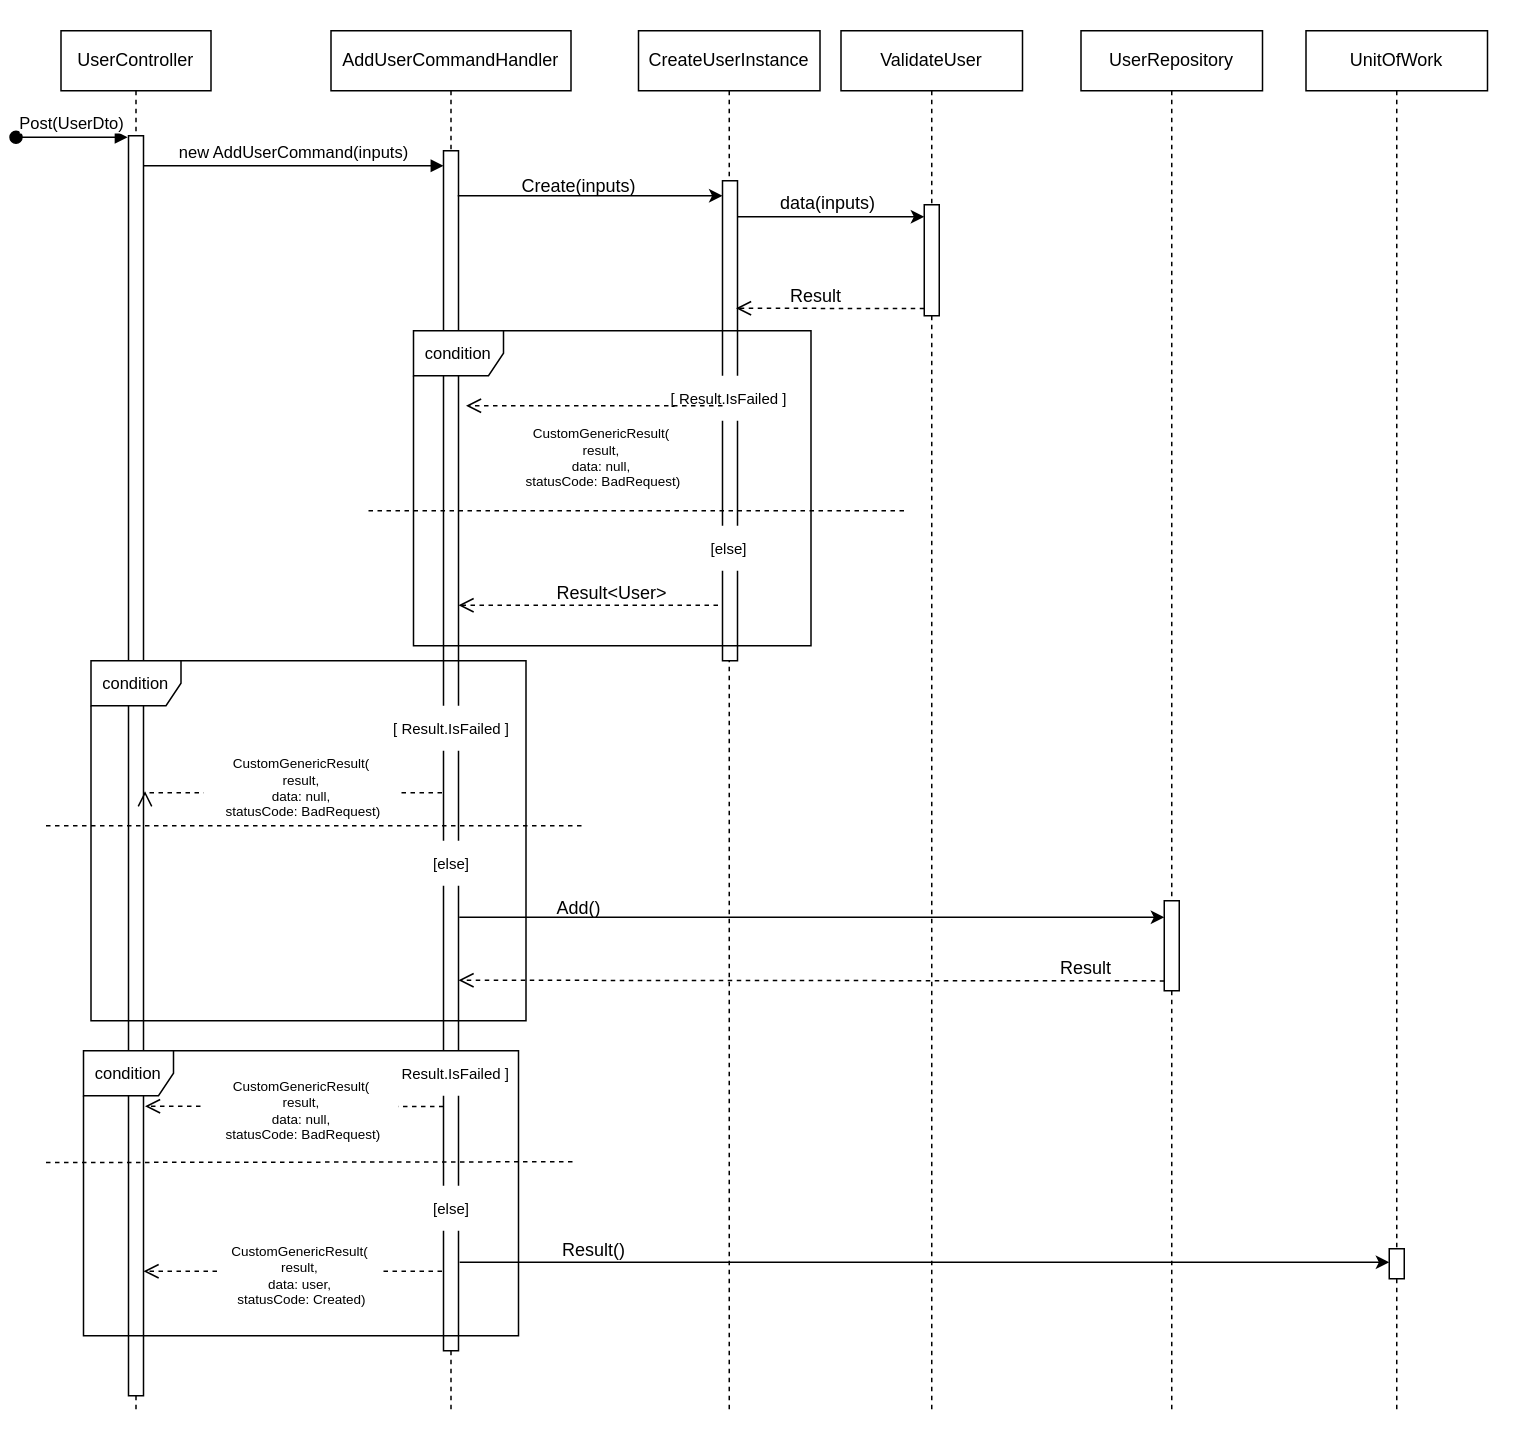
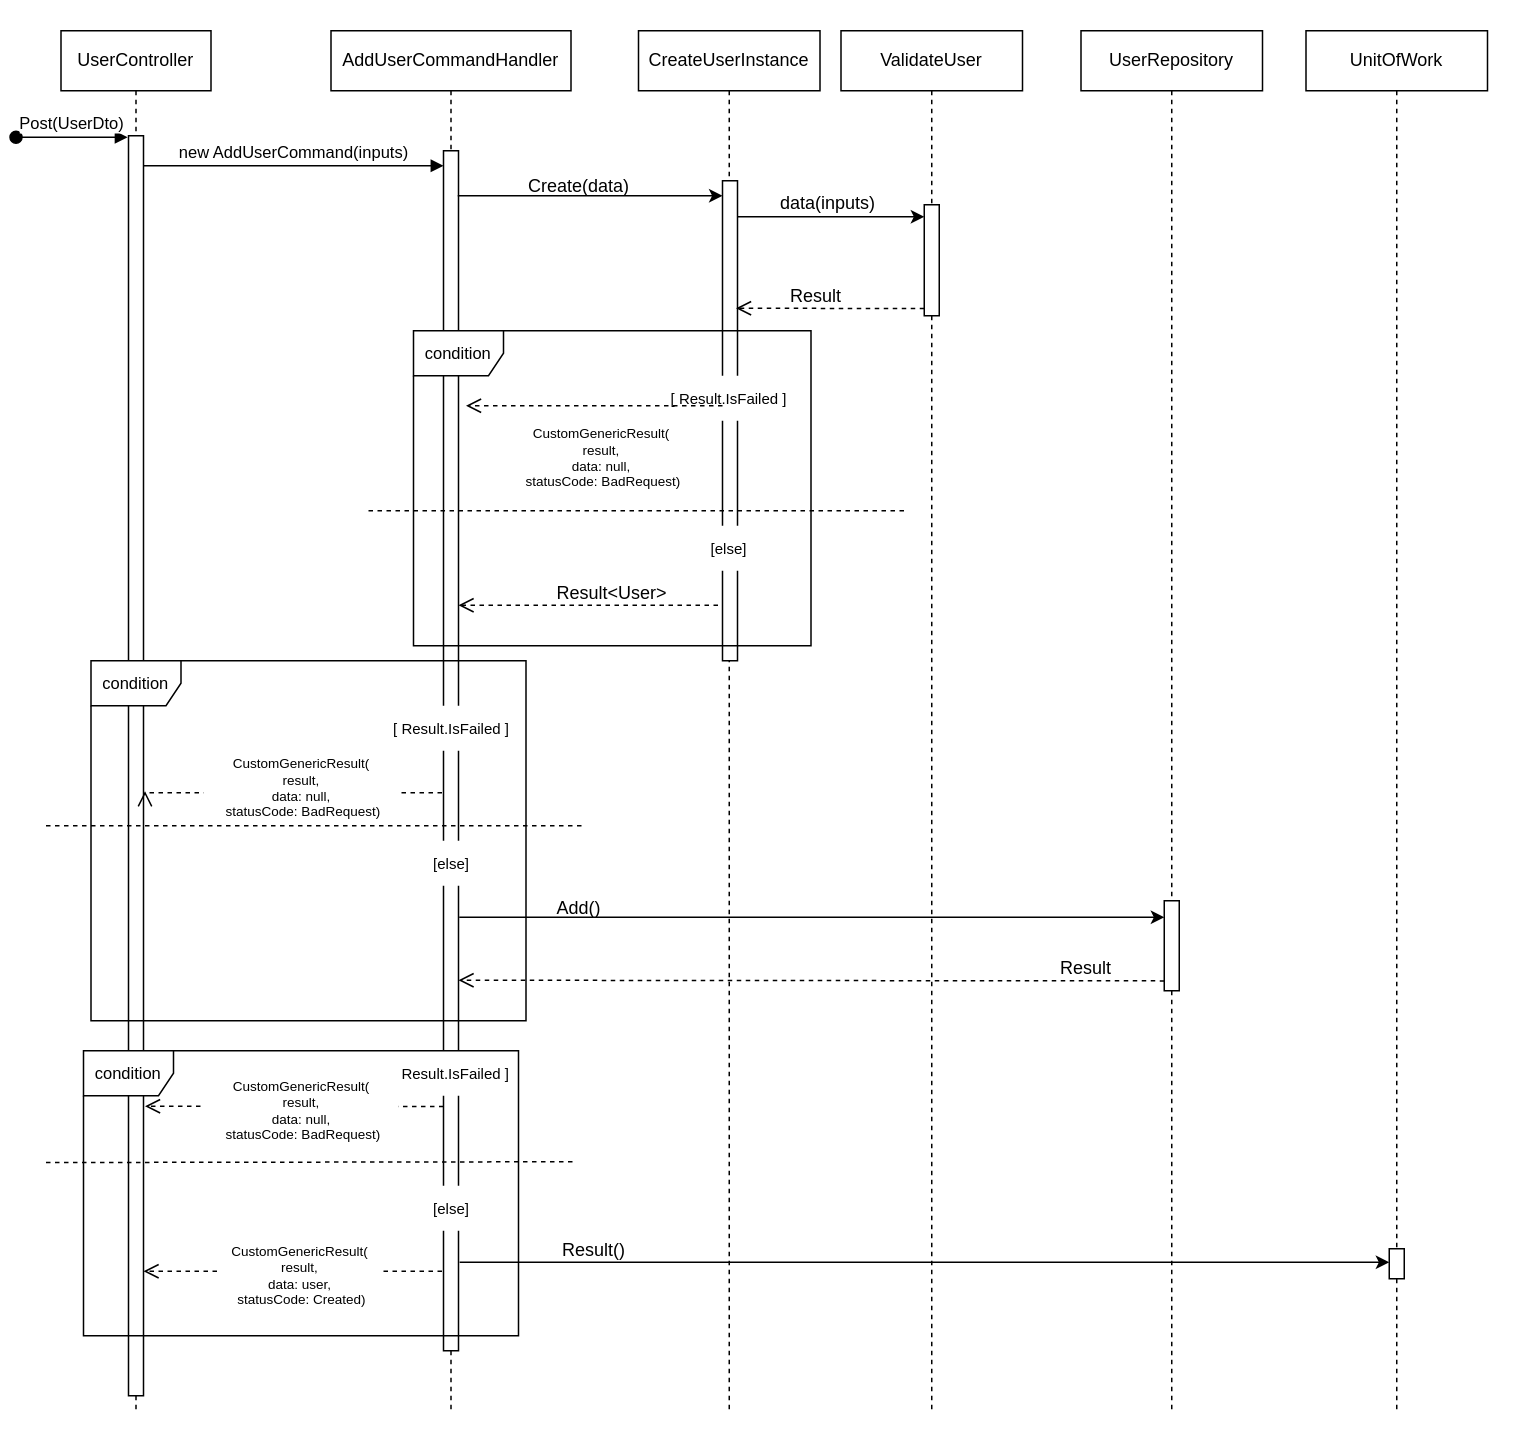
(579, 187) -> (579, 187)
